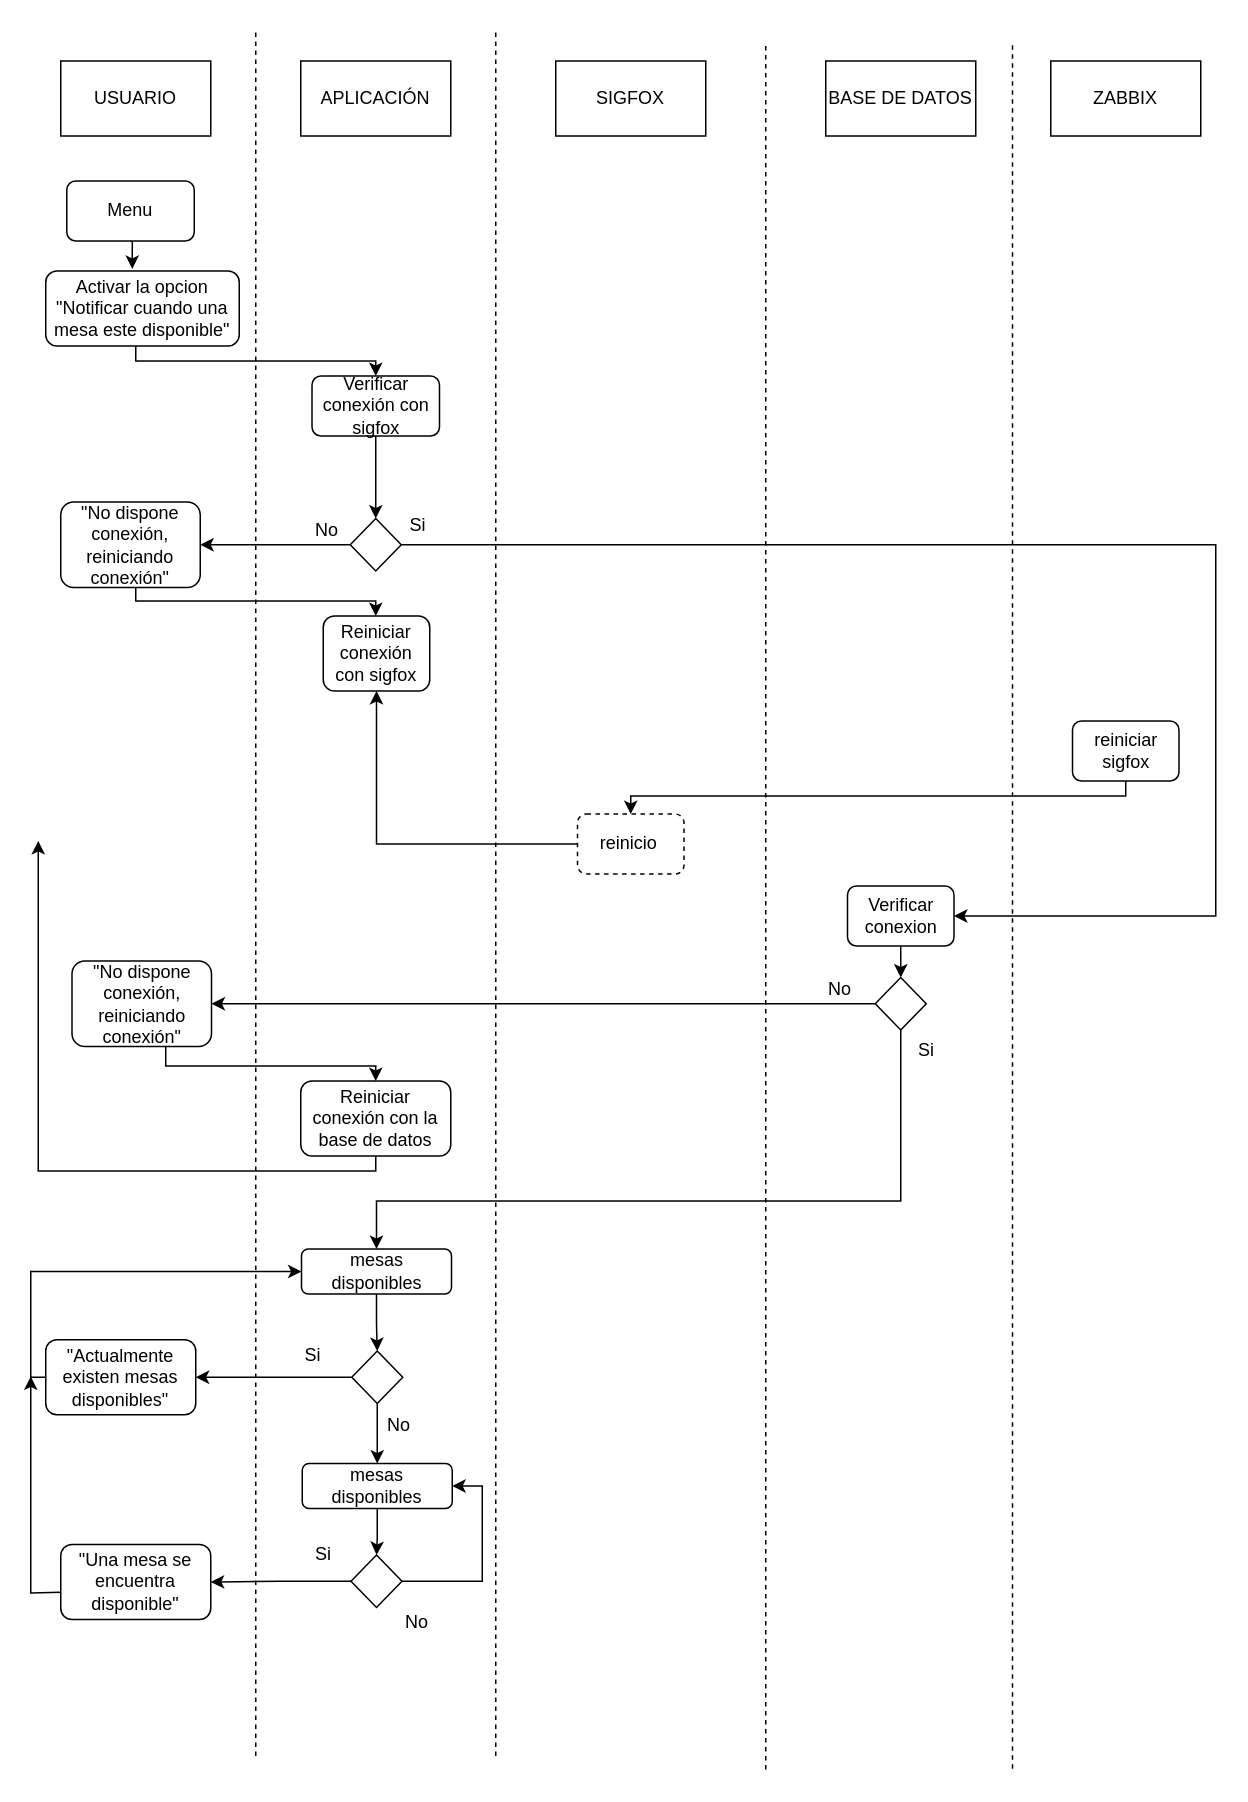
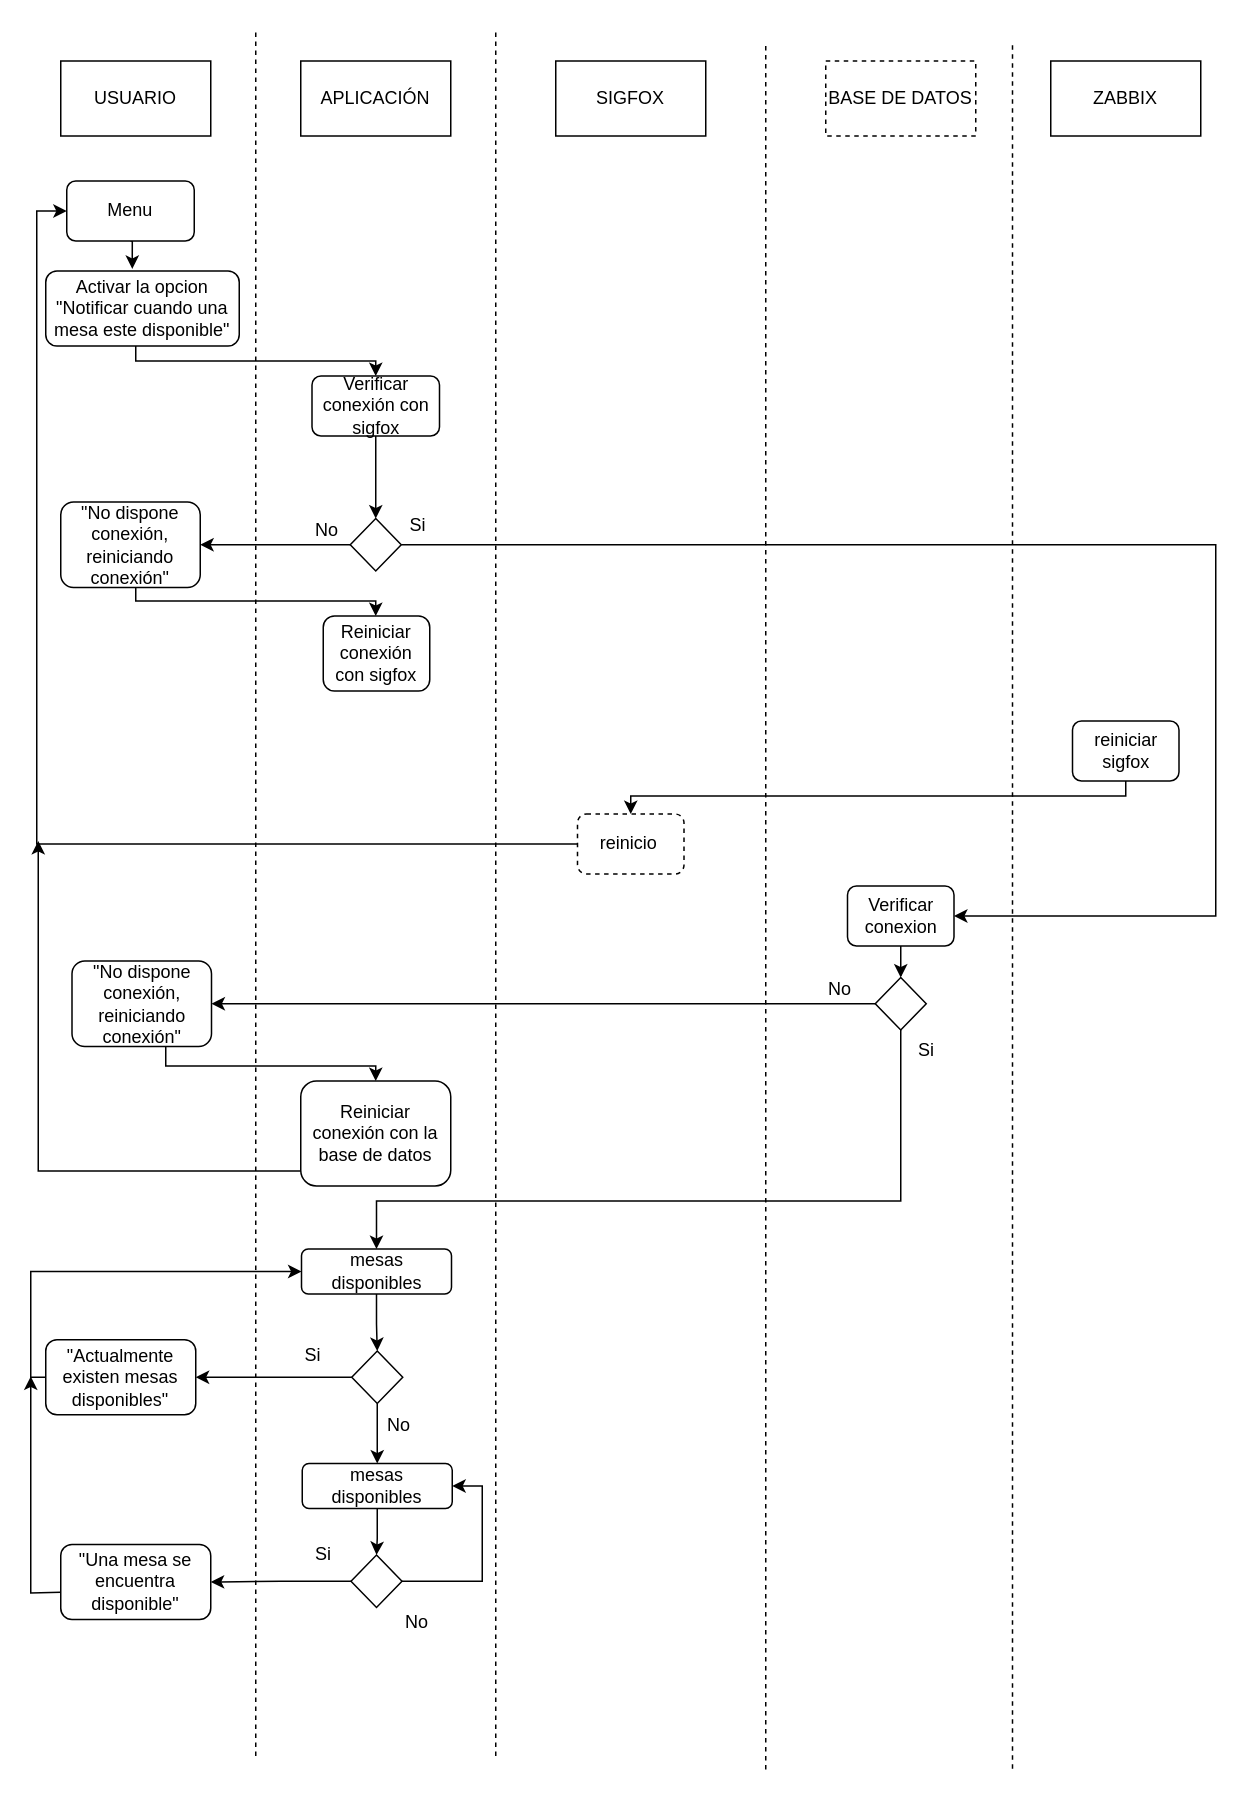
(901, 98) -> (901, 98)
(377, 774) -> (37, 688)
(376, 1118) -> (376, 1133)
